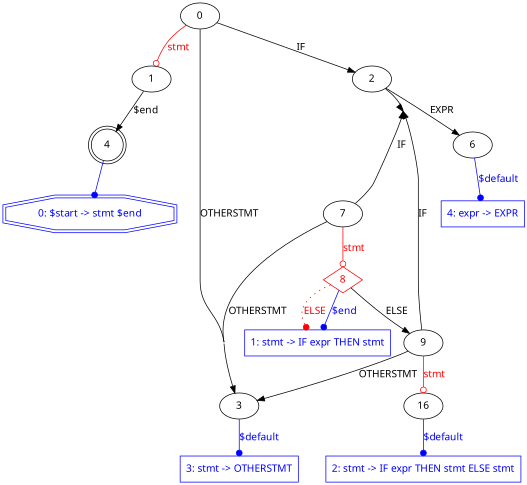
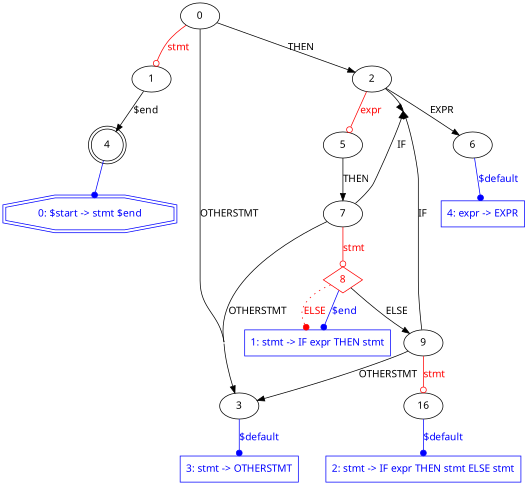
(301, 47) -> (301, 47)
none -> (343, 145)
